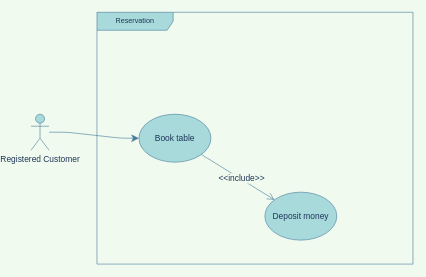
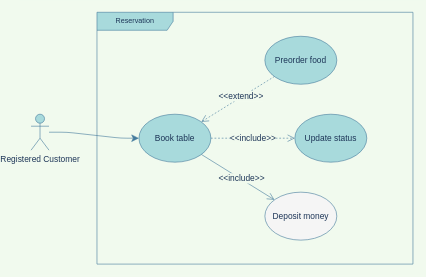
none -> (301, 60)
none -> (250, 91)
none -> (252, 138)
none -> (331, 138)
(301, 216) -> (301, 216)
